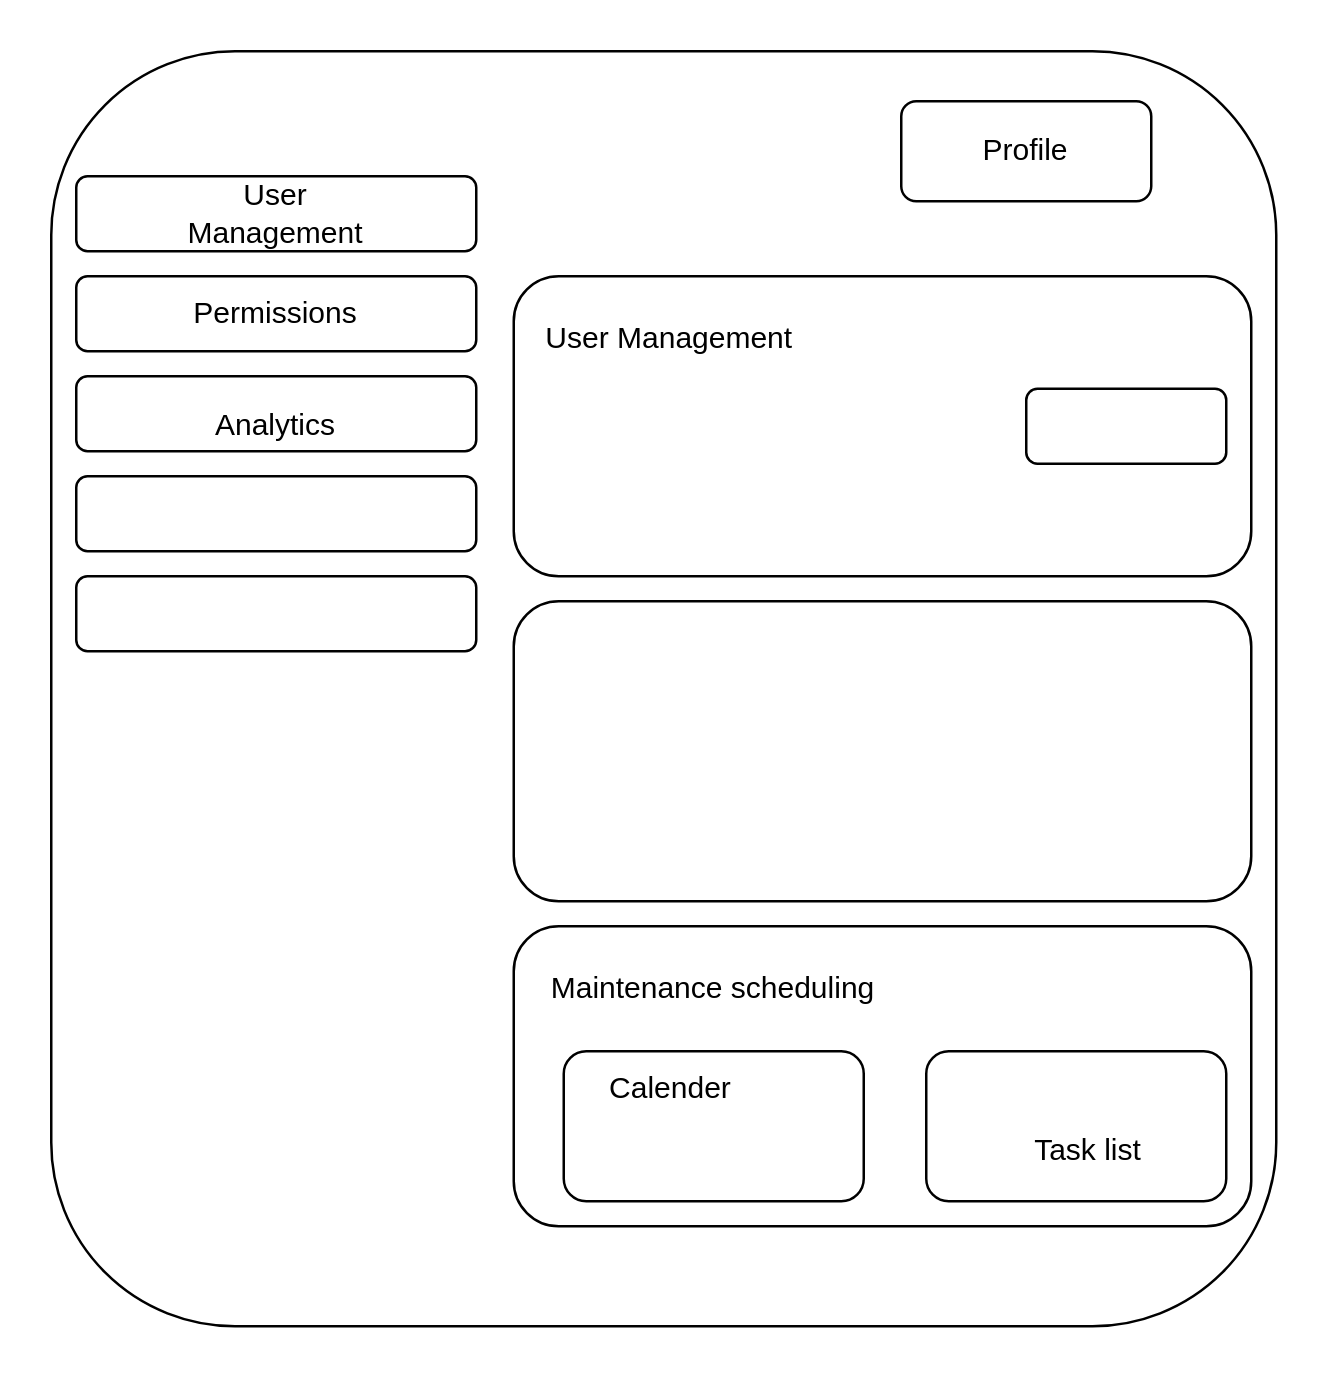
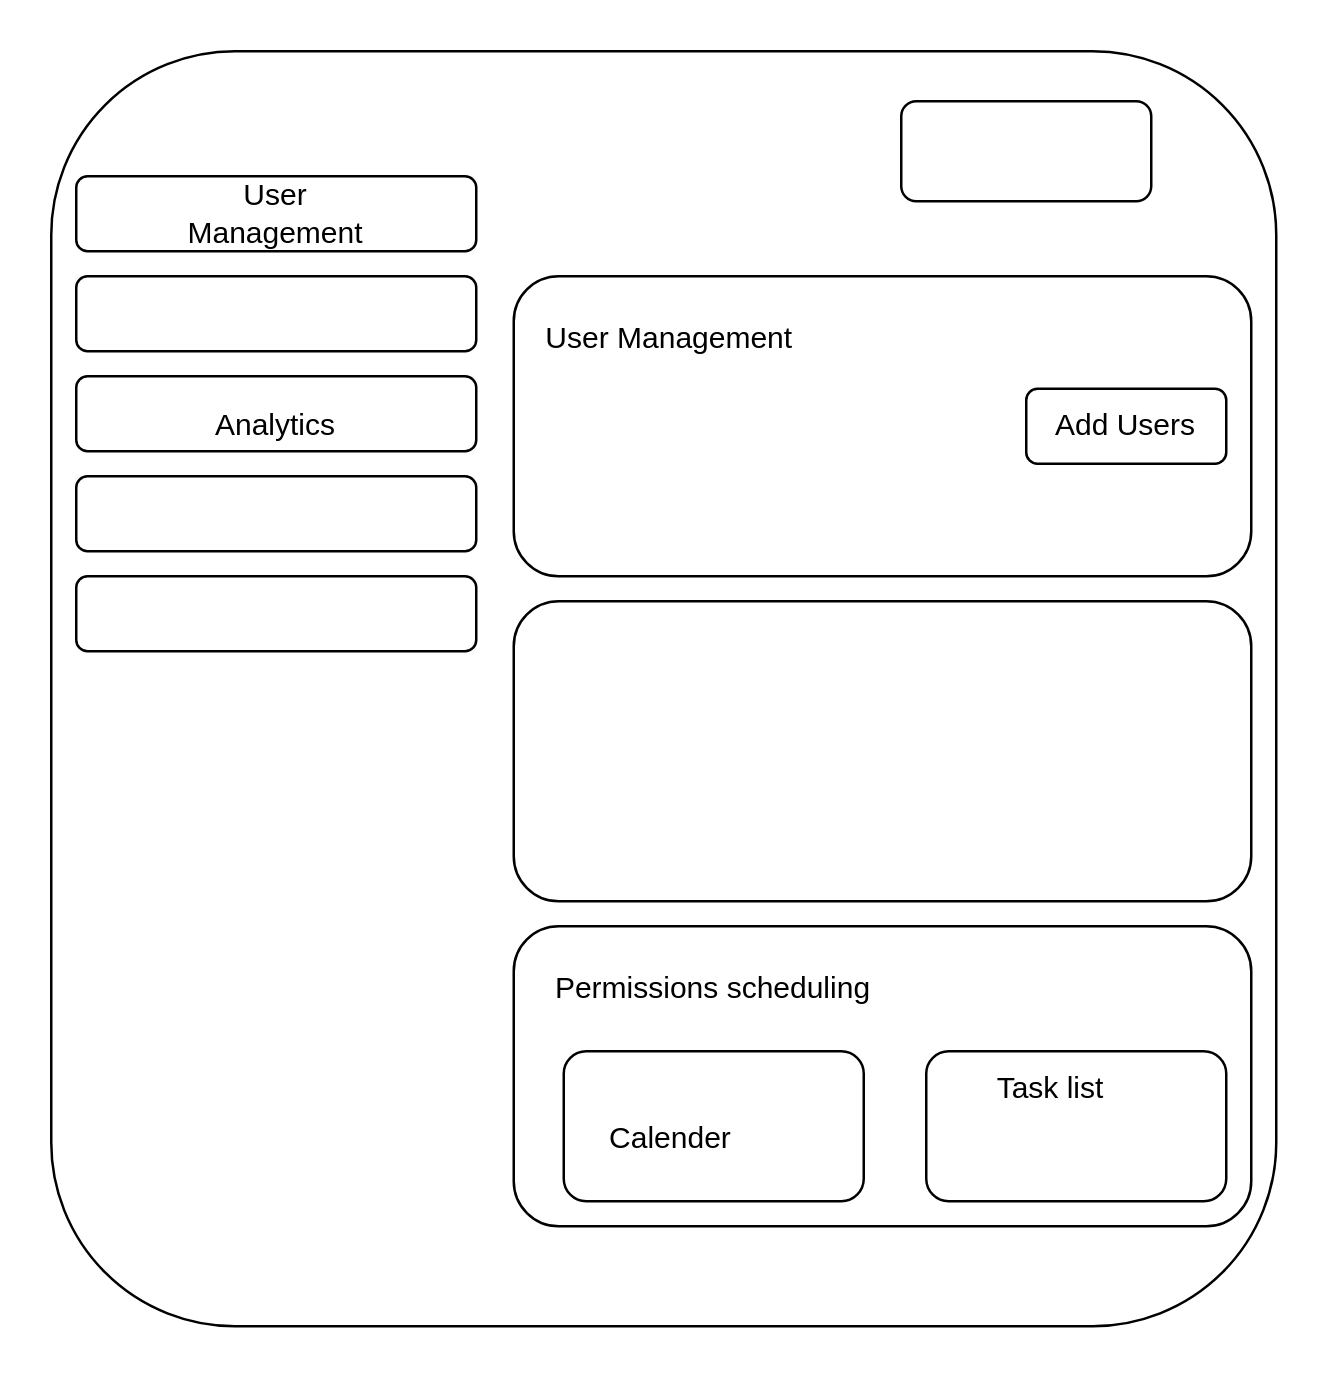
(1026, 151) -> none
(276, 314) -> none
none -> (1126, 426)
(714, 989) -> (714, 989)
(671, 1089) -> (671, 1139)
(1089, 1151) -> (1051, 1089)
